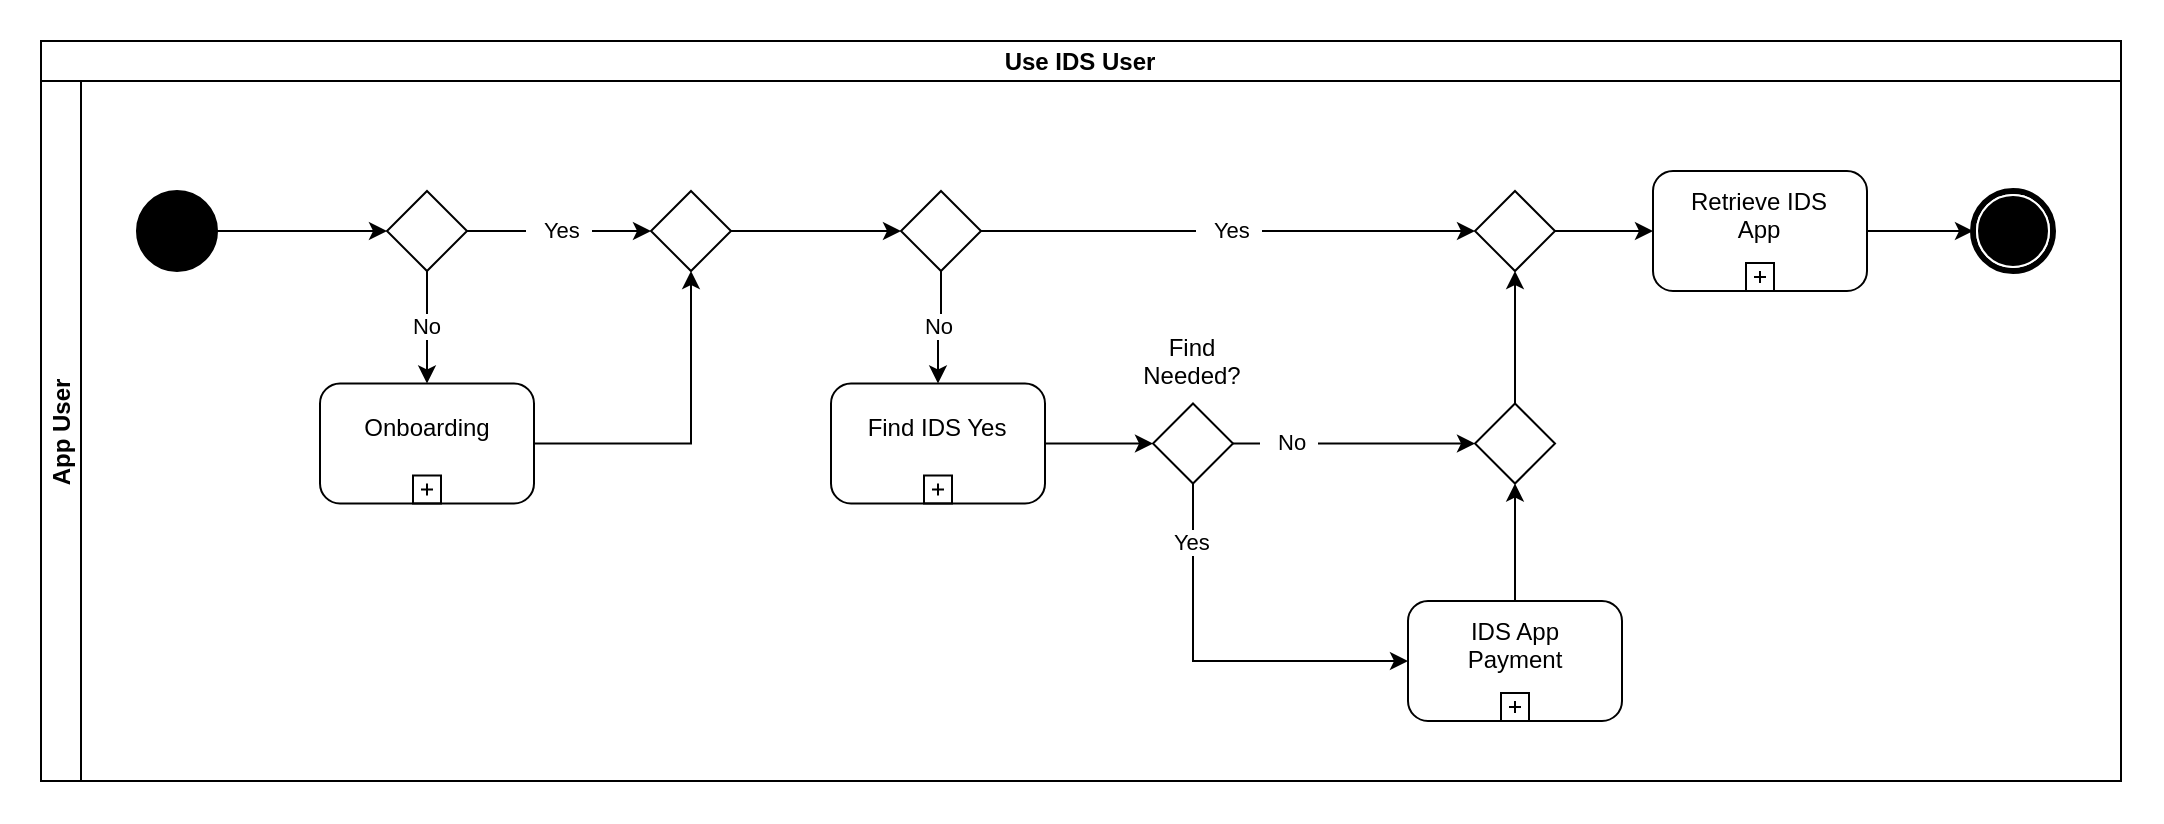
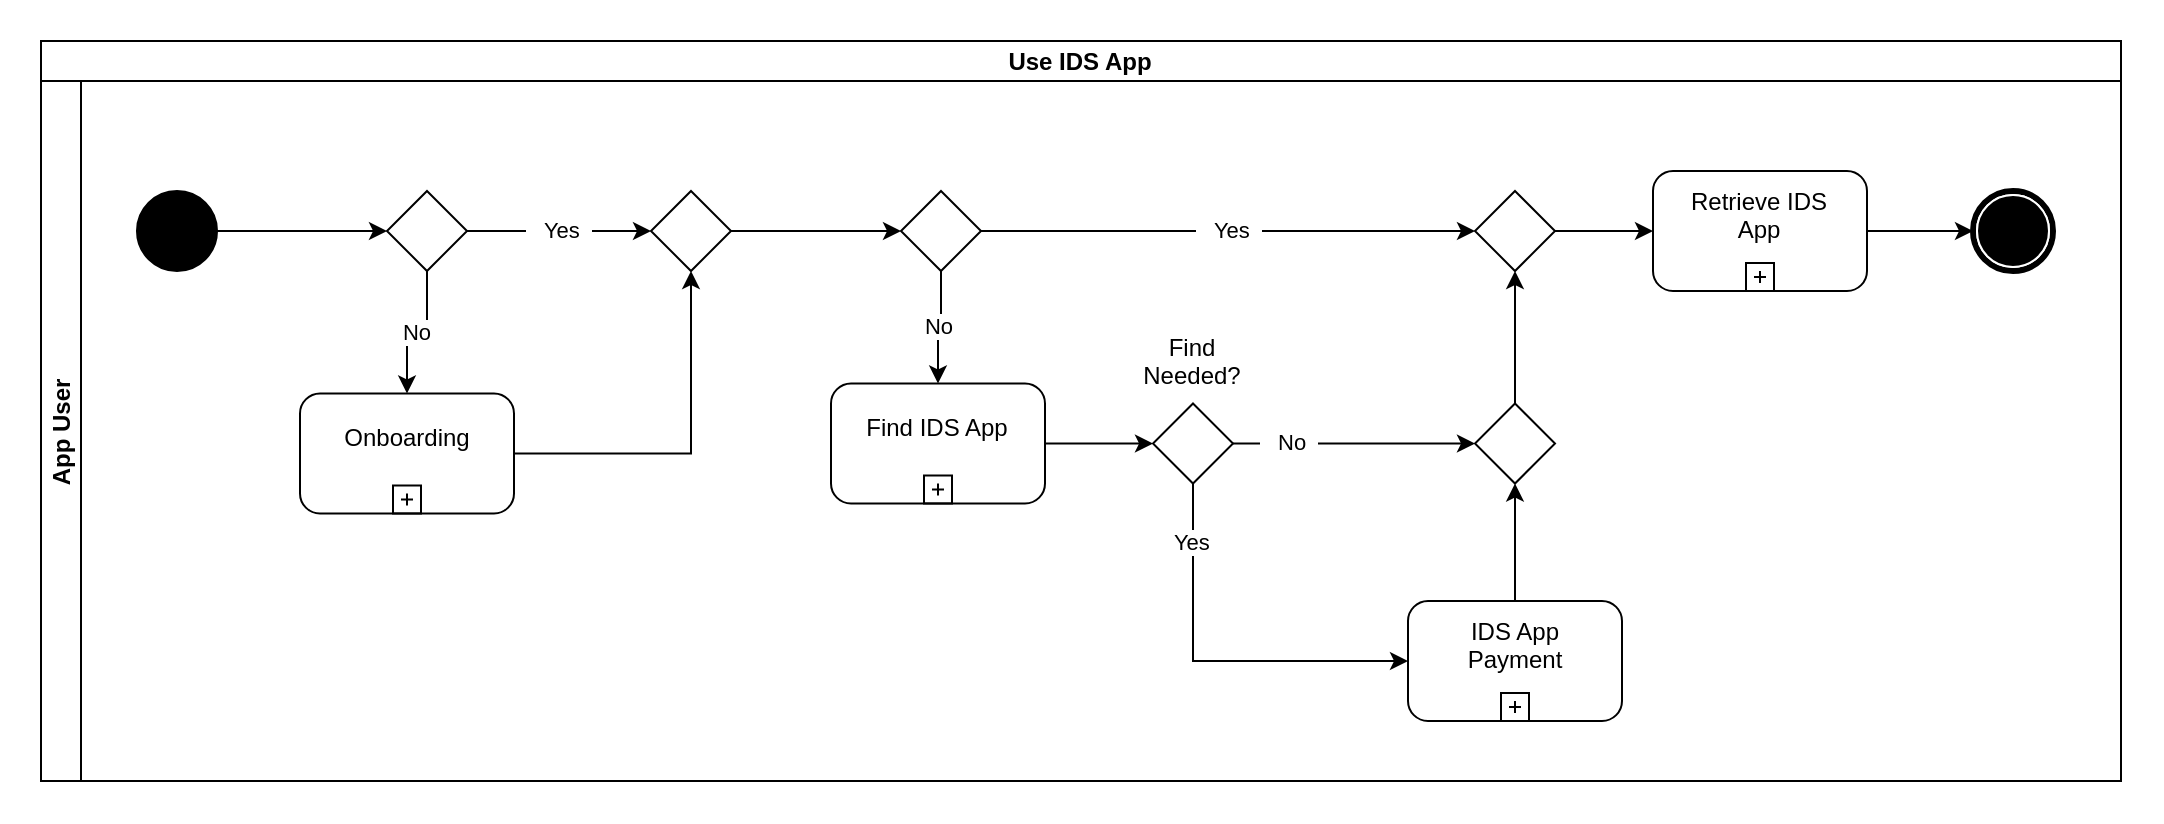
(1080, 62) -> (1080, 62)
(938, 443) -> (938, 443)
(427, 444) -> (407, 454)
